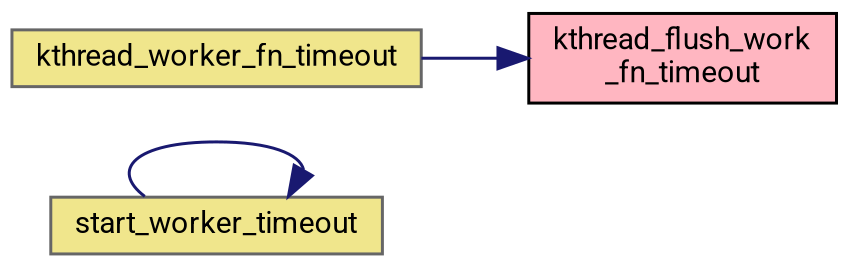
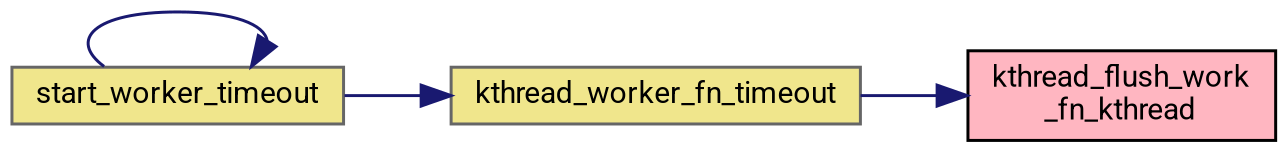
(683, 58) -> (1122, 96)
none -> (383, 96)
